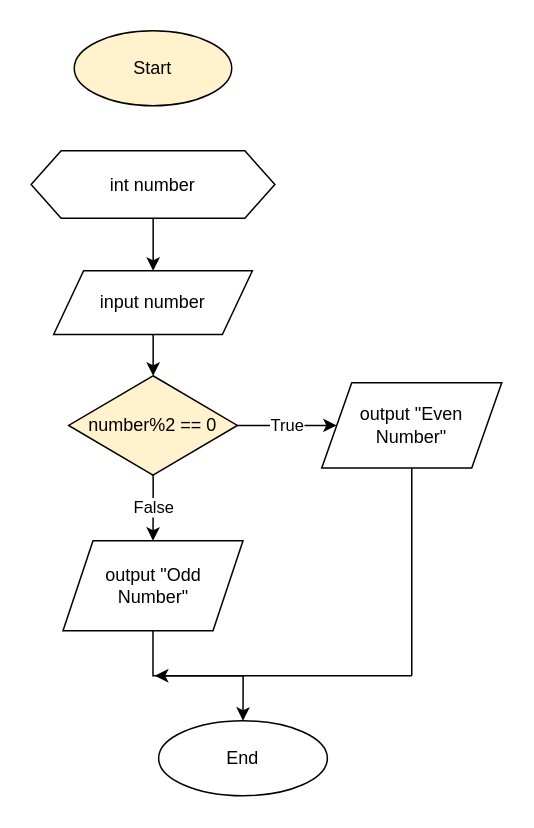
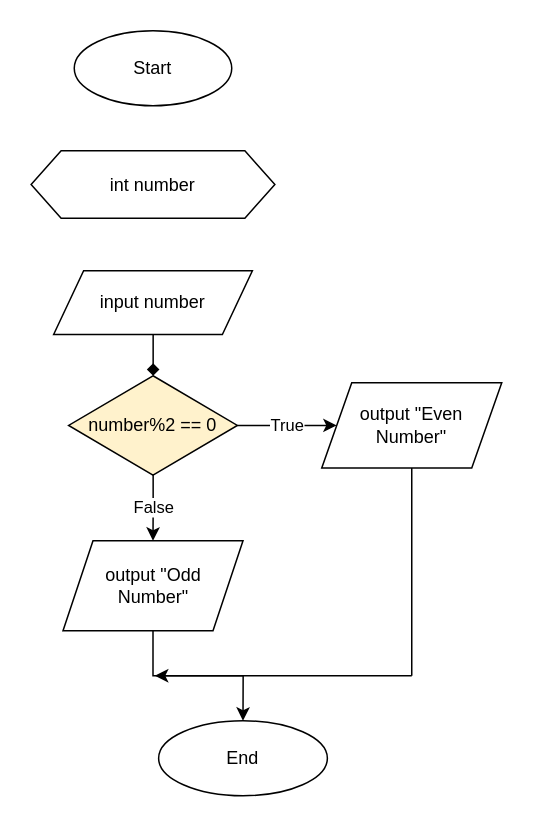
(153, 68) -> (153, 68)
(153, 246) -> none
(153, 364) -> (153, 363)
